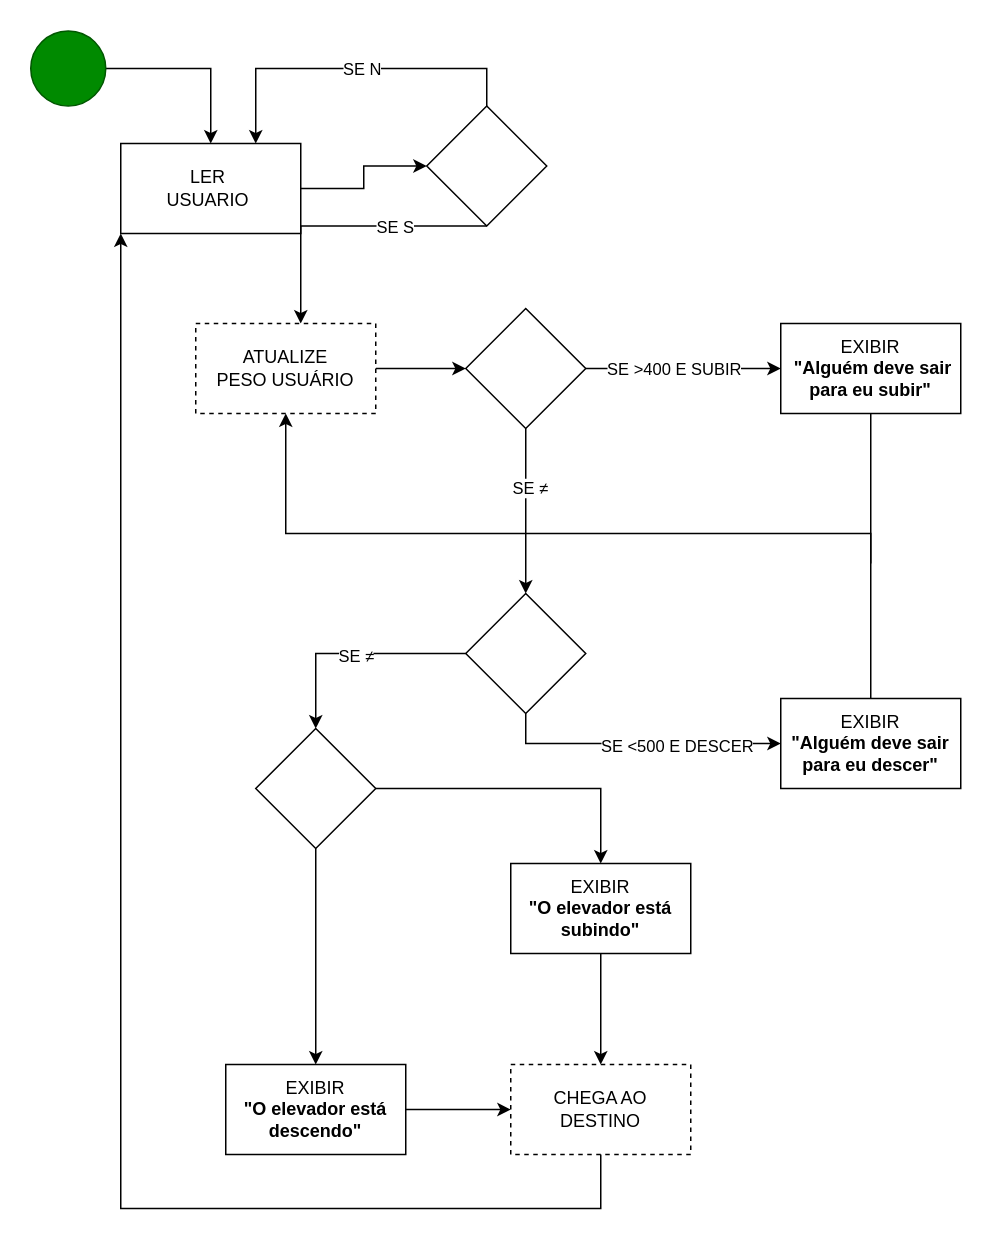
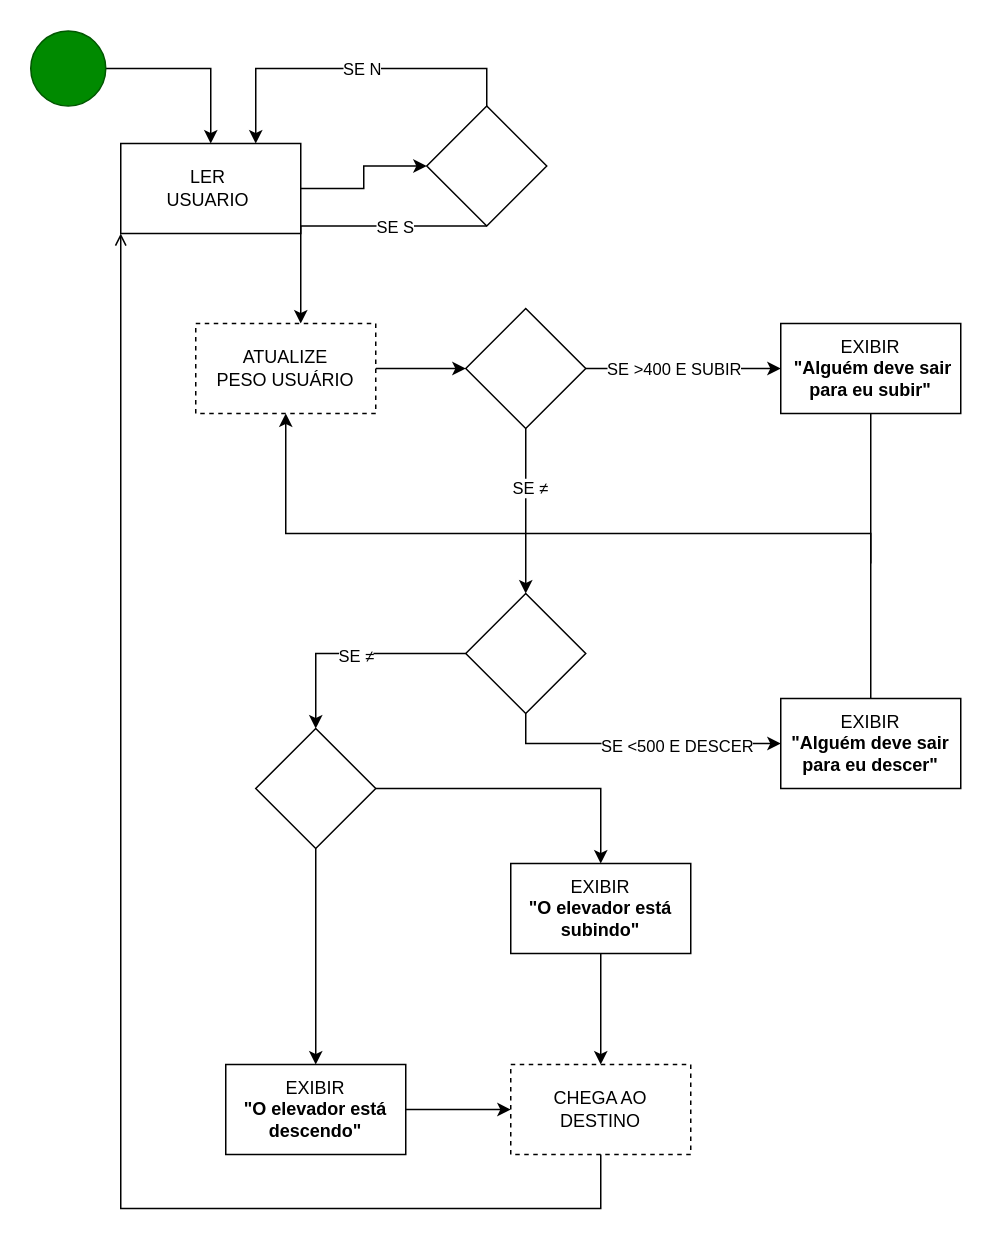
(121, 245) -> (121, 242)
